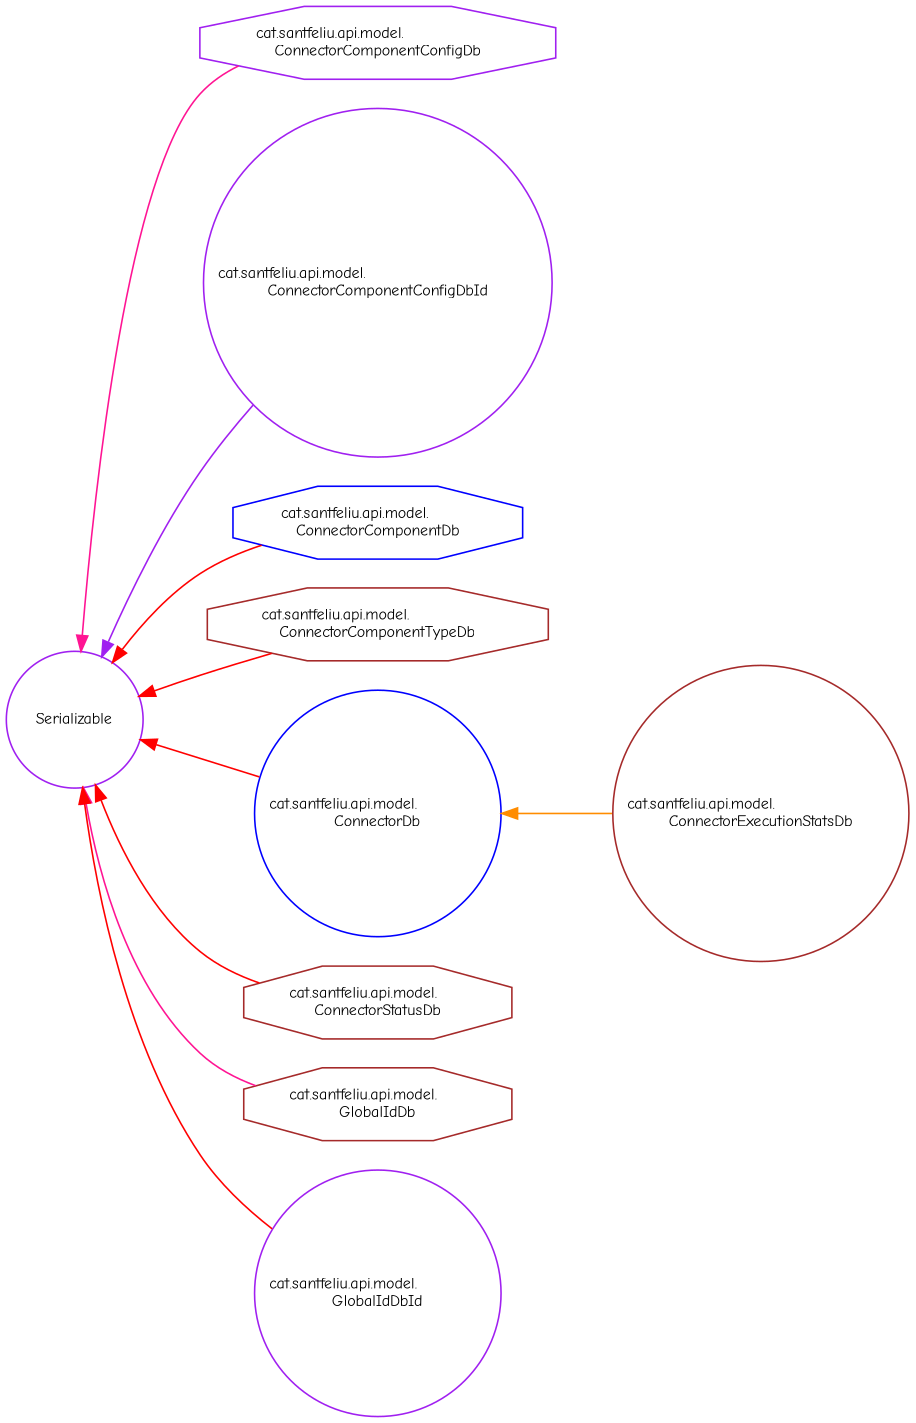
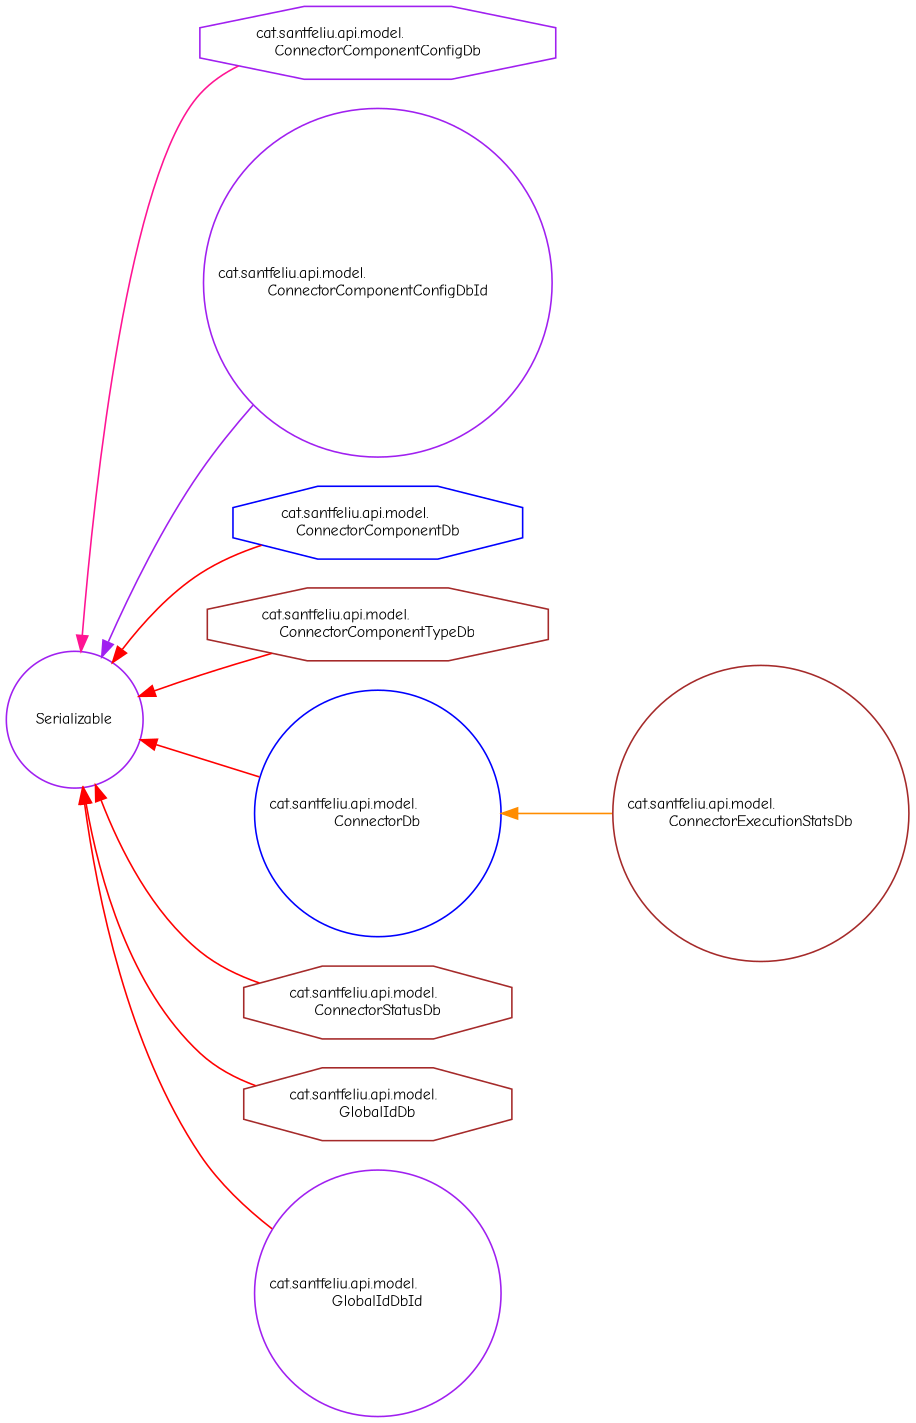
(138, 967) -> (138, 967)
